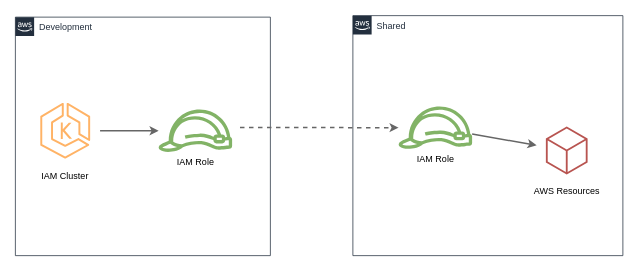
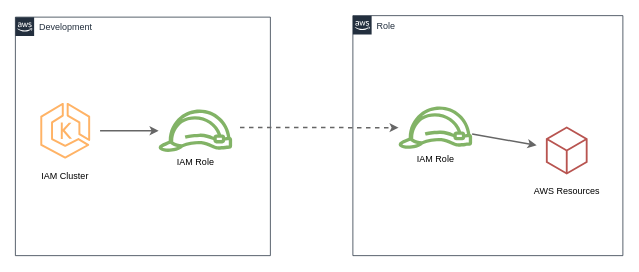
(392, 26) -> (386, 26)
